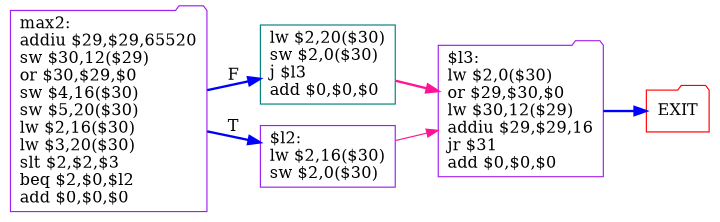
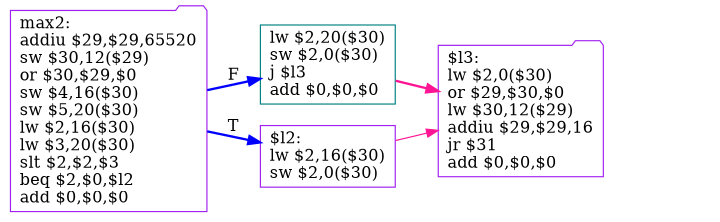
(678, 111) -> none
